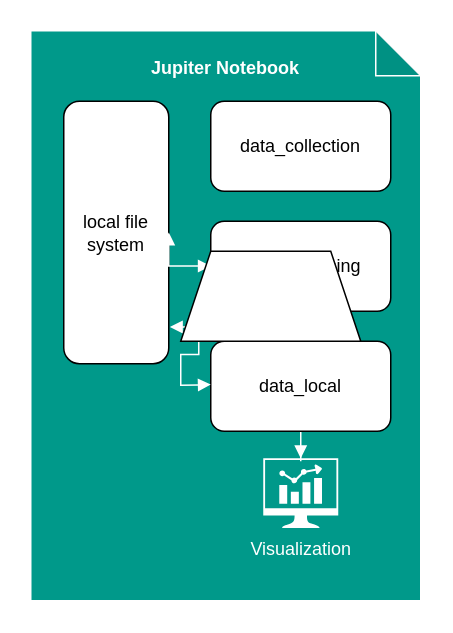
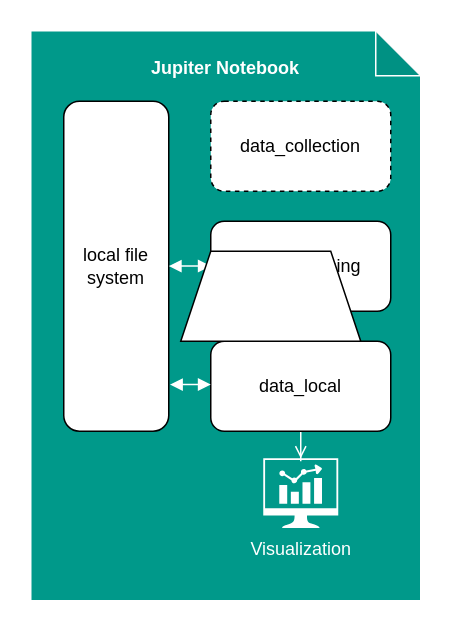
(301, 146) -> (301, 146)
(116, 233) -> (116, 266)
(301, 444) -> (301, 448)
